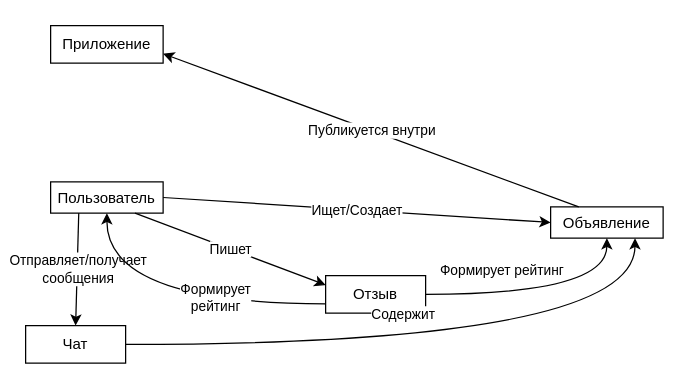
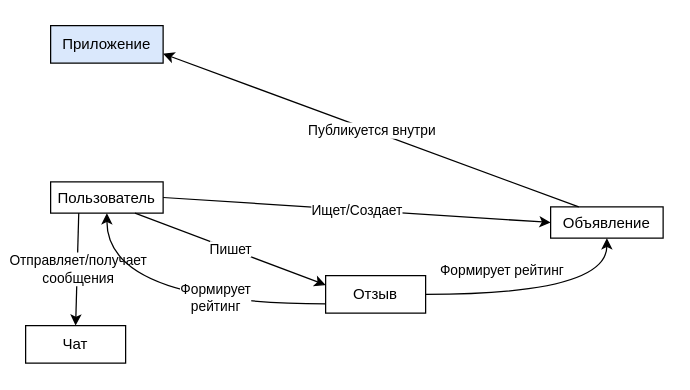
(107, 44) -> (107, 44)
(394, 335) -> none
